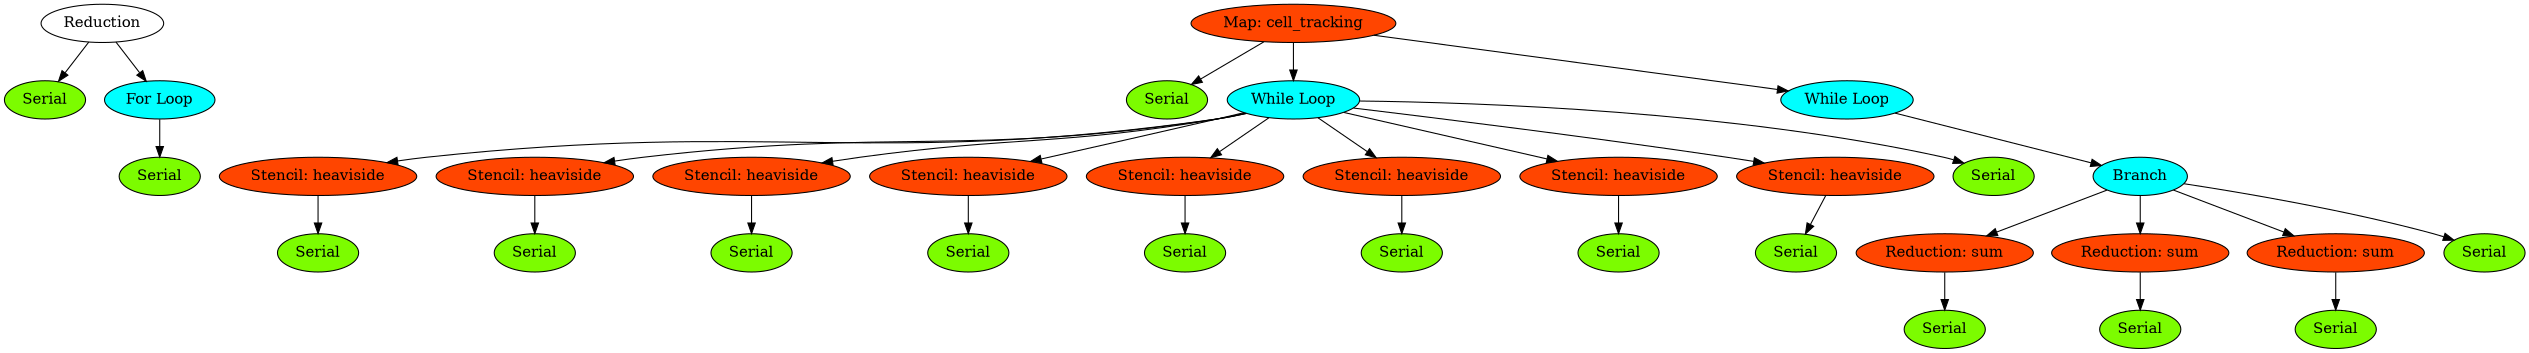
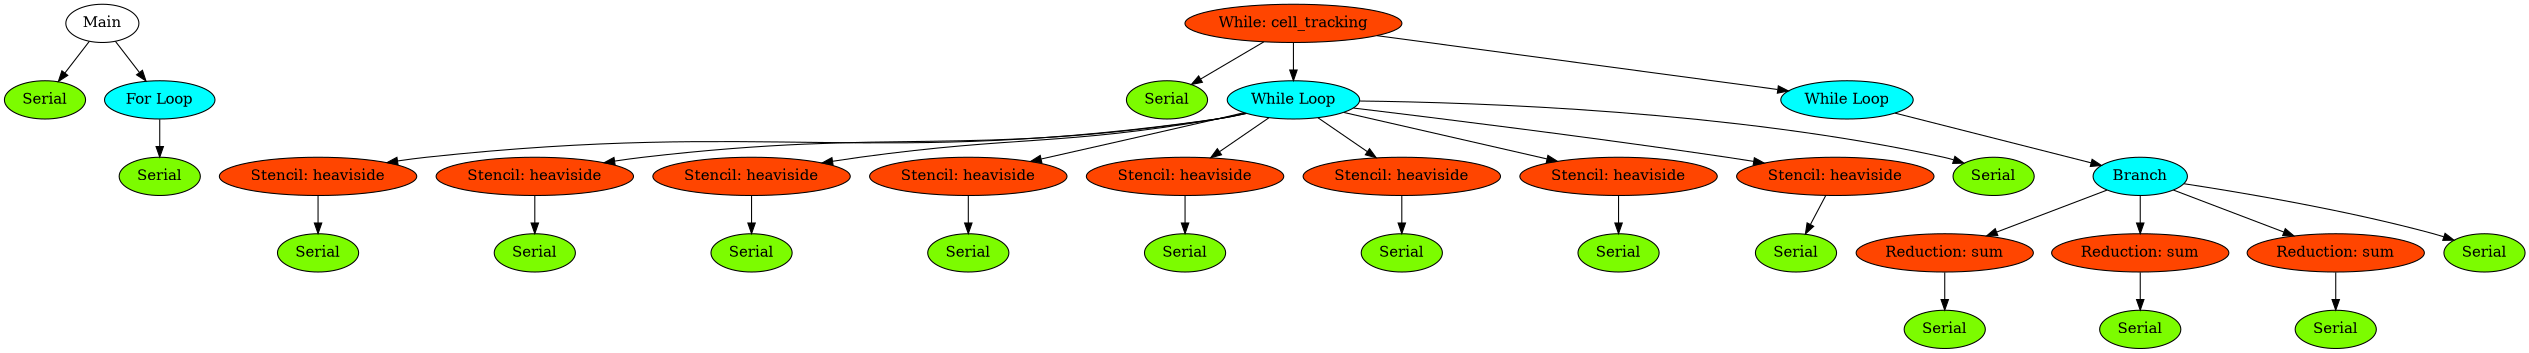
(102, 23) -> (102, 23)
(1293, 23) -> (1293, 23)
